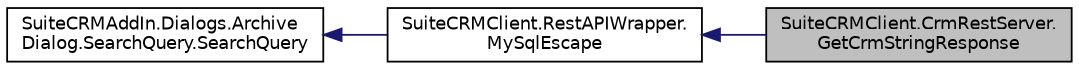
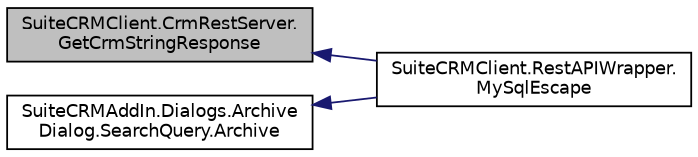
(165, 35) -> (160, 122)
(743, 35) -> (354, 58)
